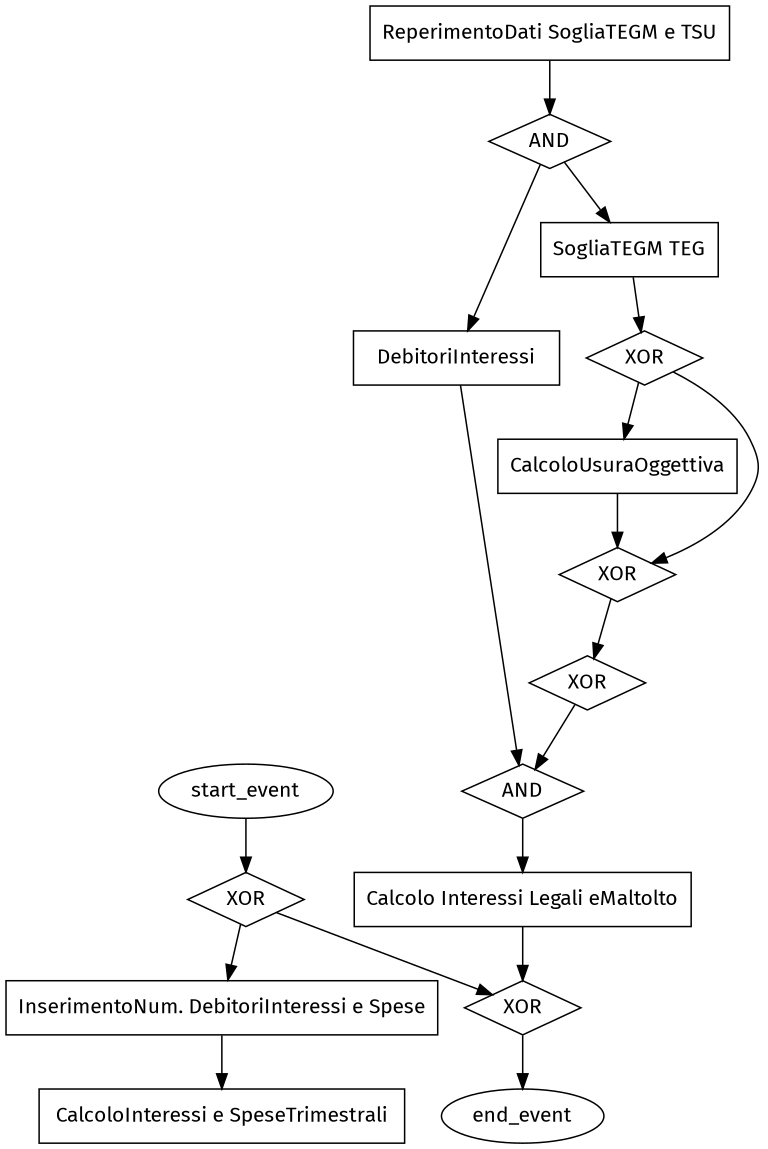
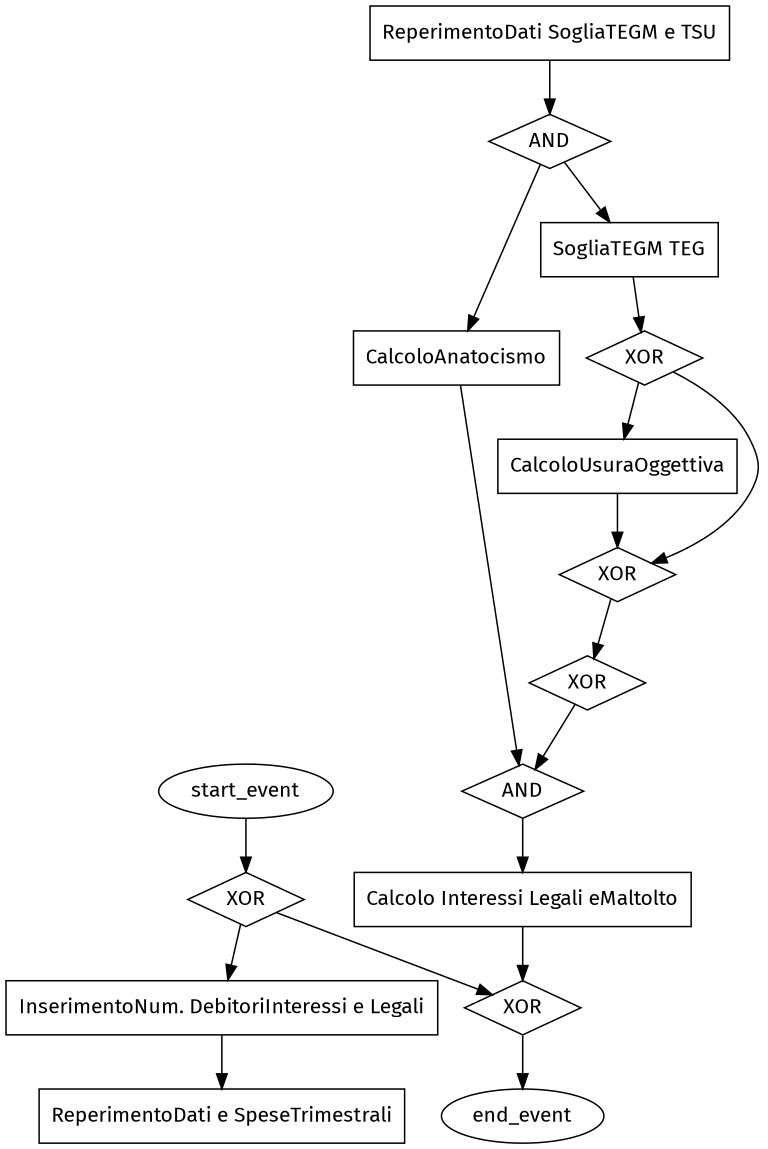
(457, 358) -> (457, 358)
(222, 1008) -> (222, 1008)
(222, 1116) -> (222, 1116)
